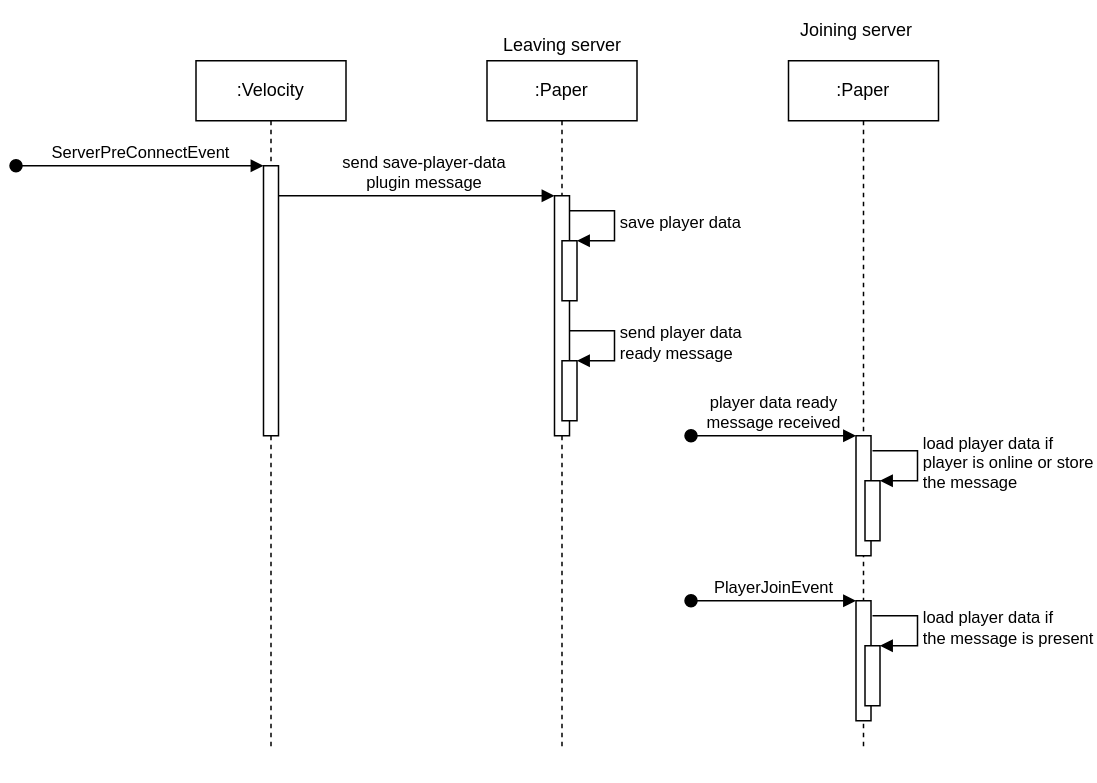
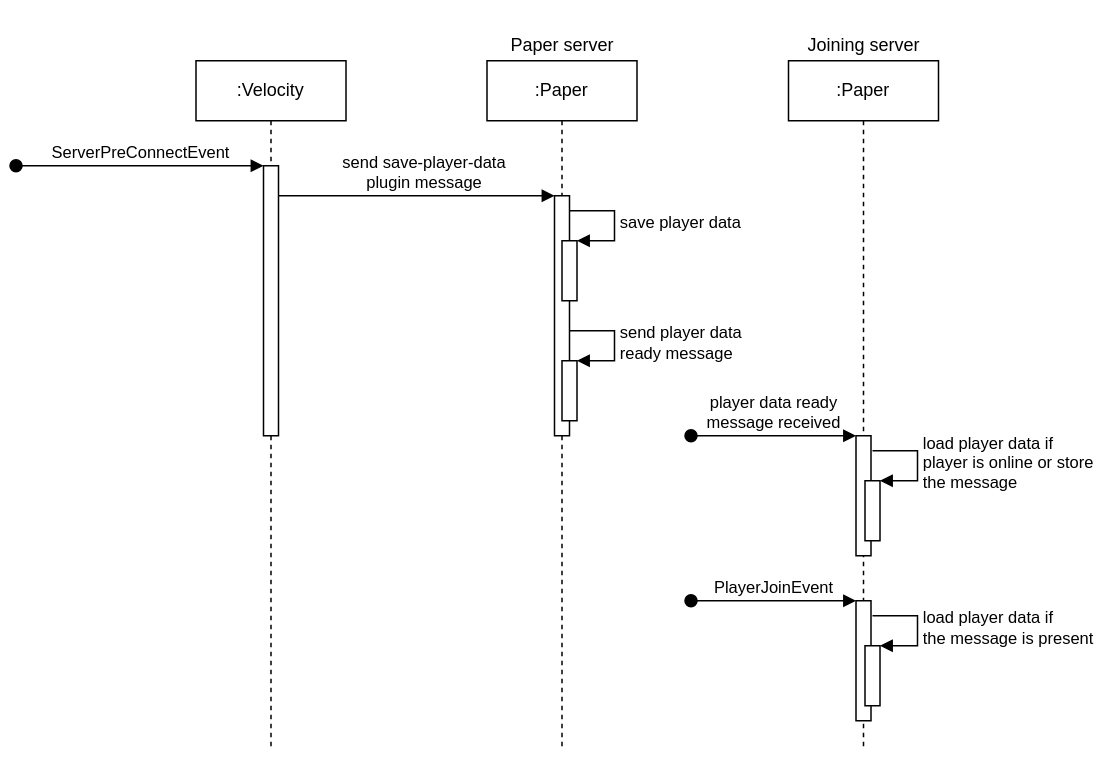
(856, 31) -> (863, 46)
(563, 46) -> (563, 46)
